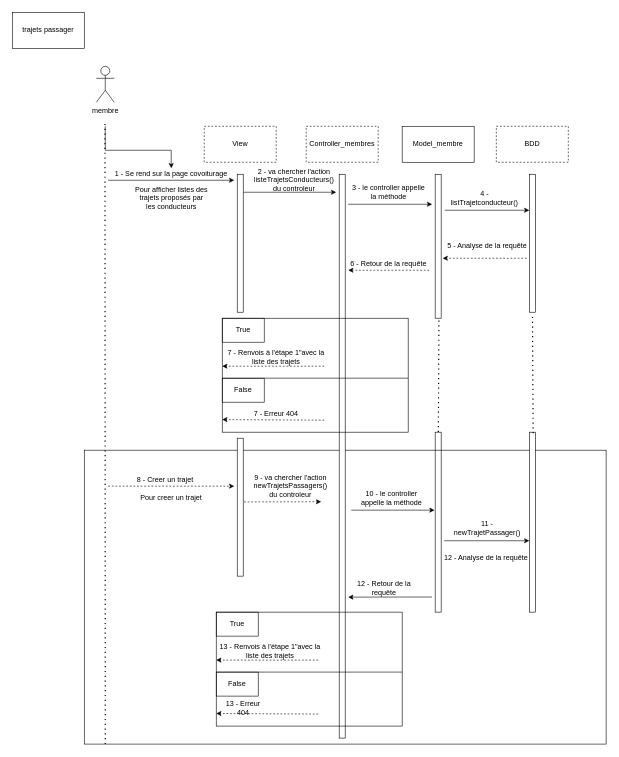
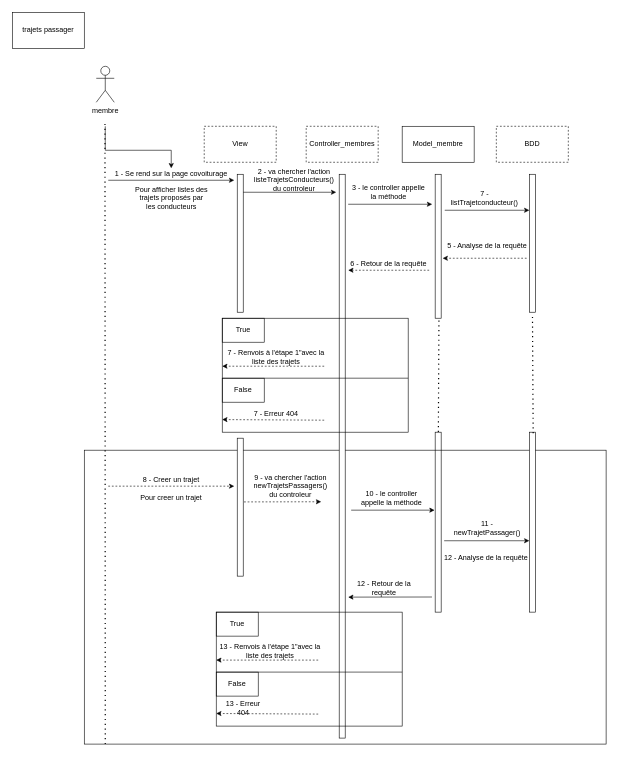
(485, 198) -> (485, 198)
(165, 480) -> (171, 480)
